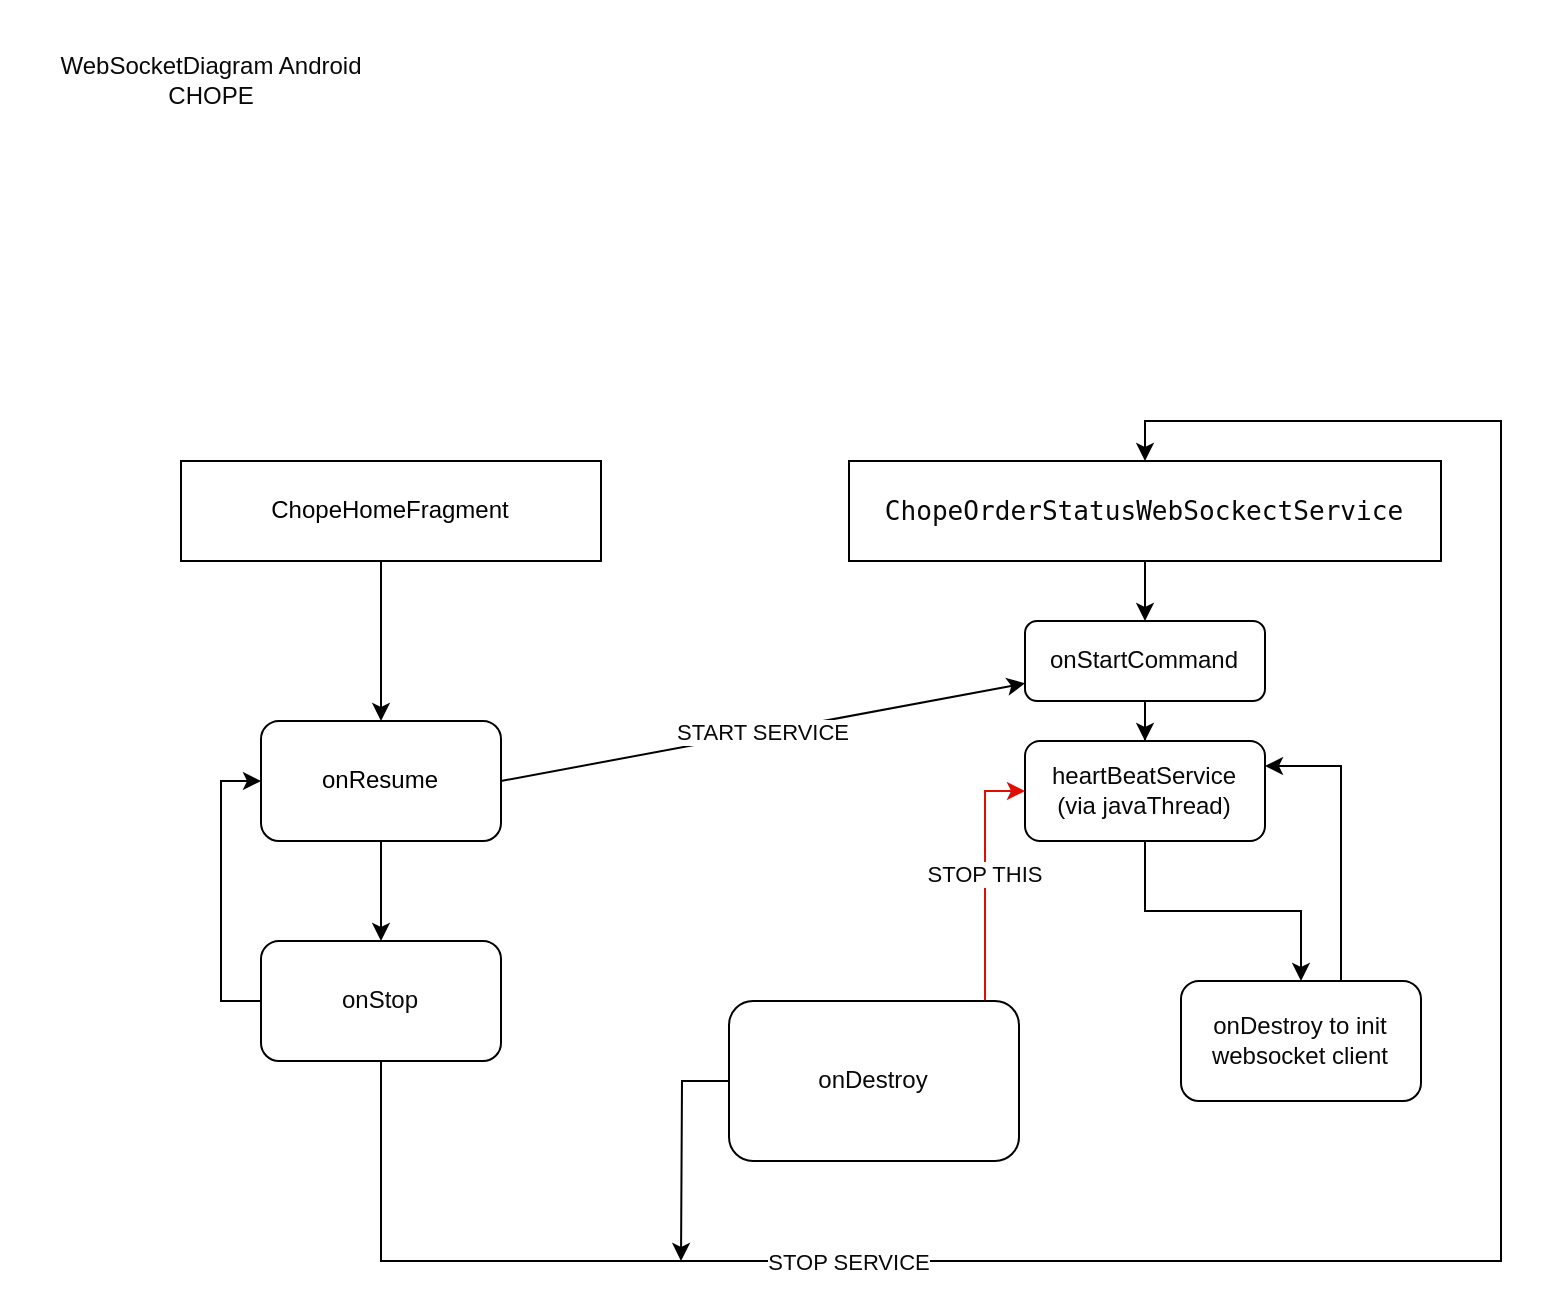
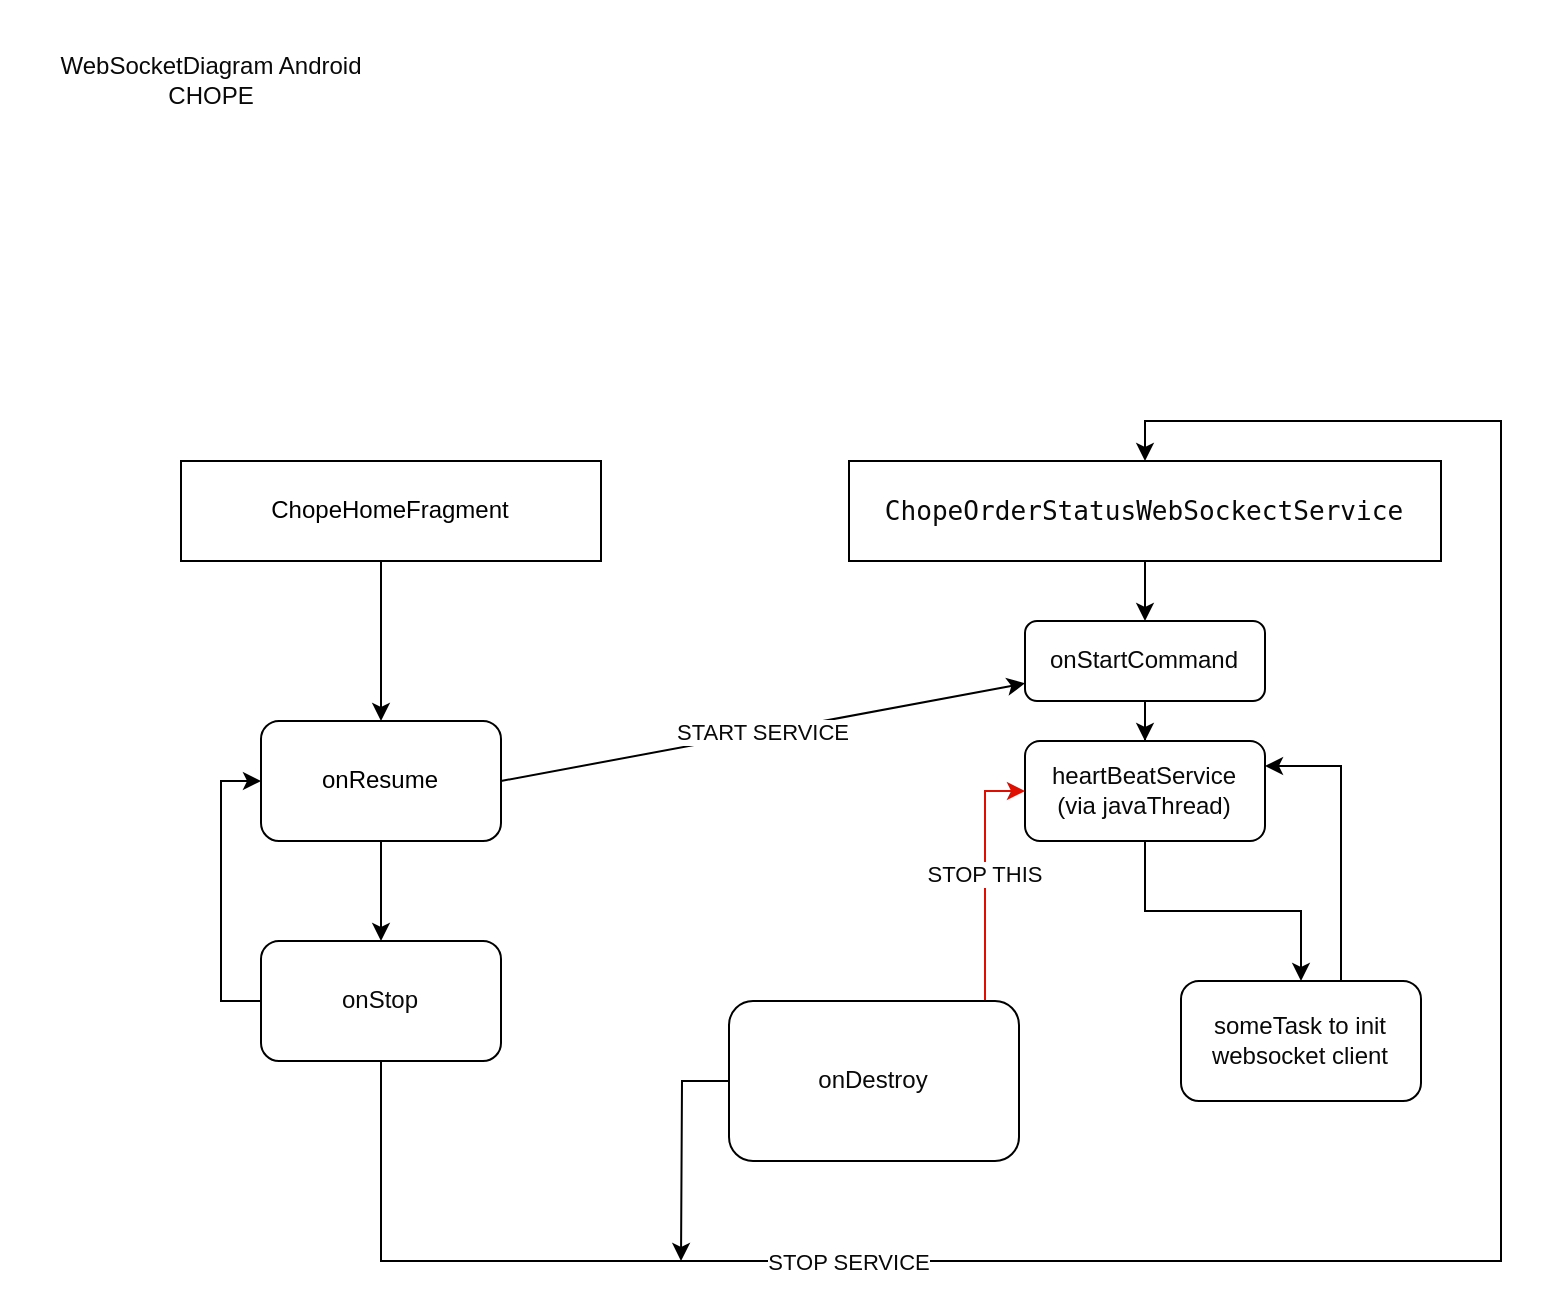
(1301, 1041) -> (1301, 1041)
